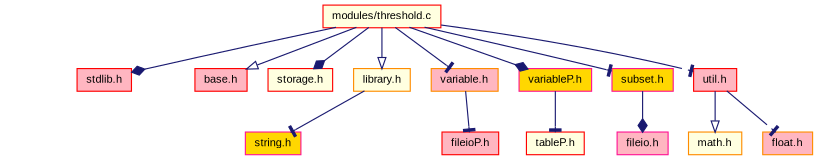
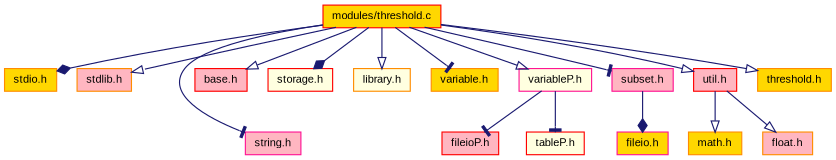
(382, 16) -> (382, 16)
(562, 44) -> (562, 44)
(463, 46) -> (463, 46)
(240, 48) -> (260, 44)
none -> (31, 80)
(104, 80) -> (104, 80)
(465, 80) -> (465, 80)
(555, 80) -> (555, 80)
(643, 80) -> (643, 80)
none -> (794, 80)
(747, 108) -> (747, 108)
(467, 109) -> (515, 110)
(330, 110) -> (186, 68)
(273, 143) -> (273, 143)
(643, 143) -> (643, 143)
(715, 143) -> (715, 143)
